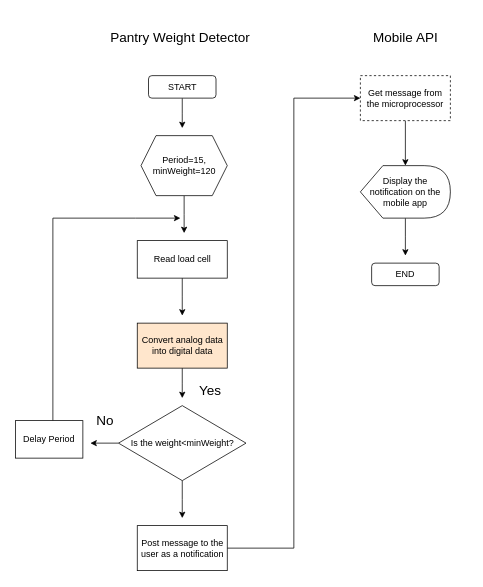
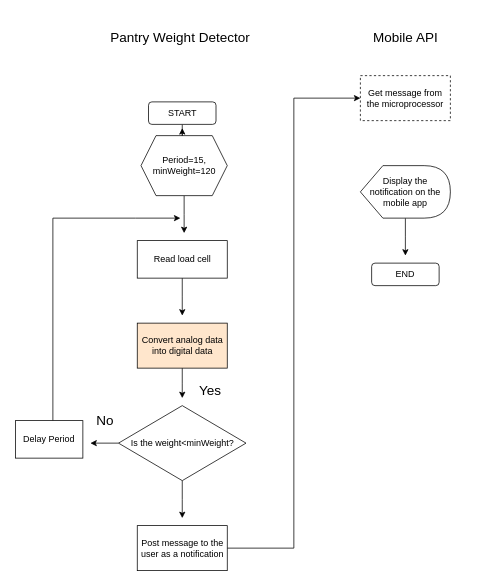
(182, 87) -> (182, 113)
(405, 140) -> none
